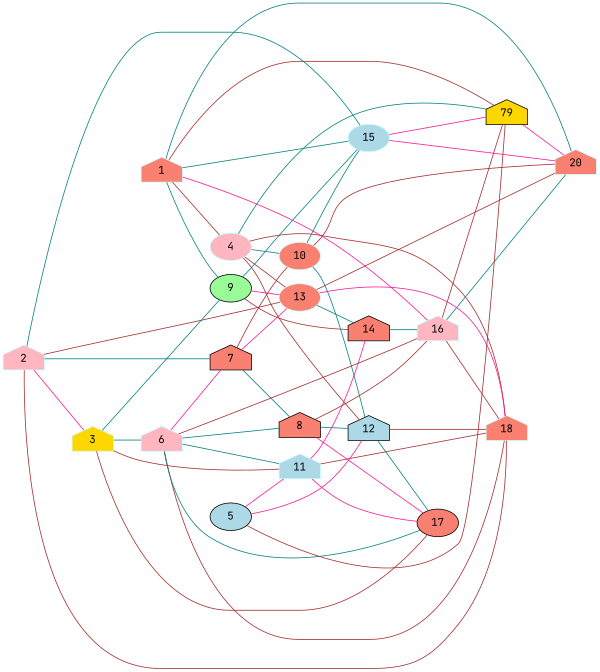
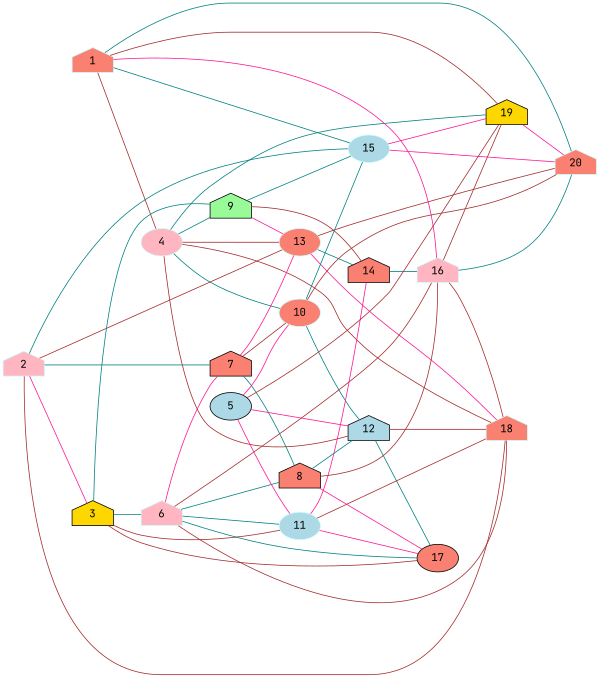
(507, 113) -> (507, 113)
(189, 232) -> (194, 226)
(231, 288) -> (231, 207)
none -> (266, 360)
(93, 440) -> (93, 514)
(300, 468) -> (300, 526)
